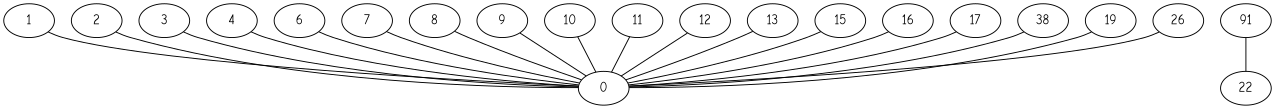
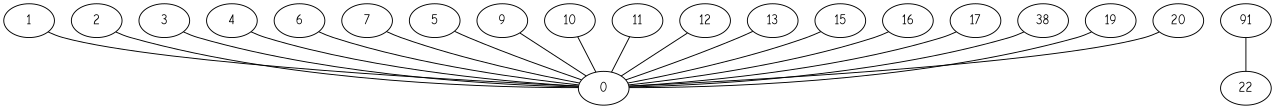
(435, 21) -> (435, 21)
(1178, 21) -> (1178, 21)
